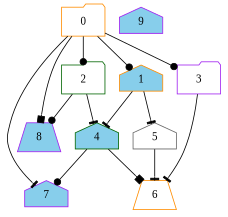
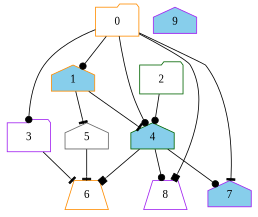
(83, 47) -> (128, 79)
(63, 106) -> (158, 162)
(90, 107) -> (157, 106)
(39, 137) -> (165, 195)
